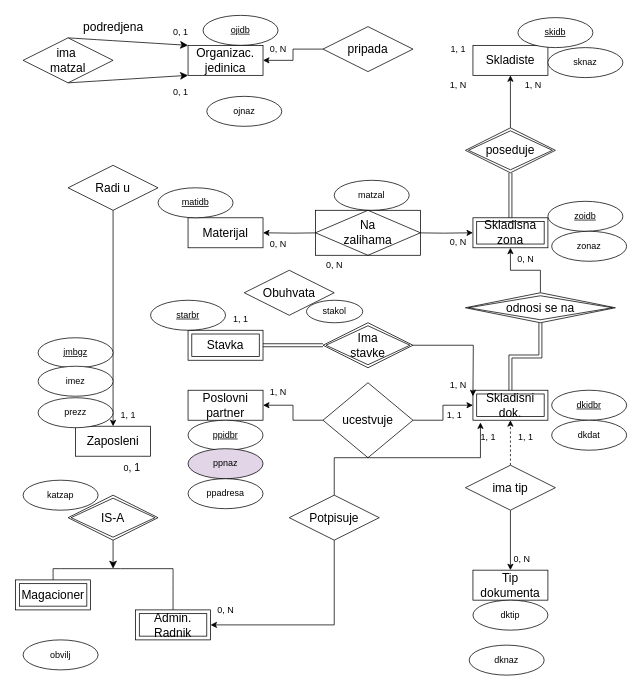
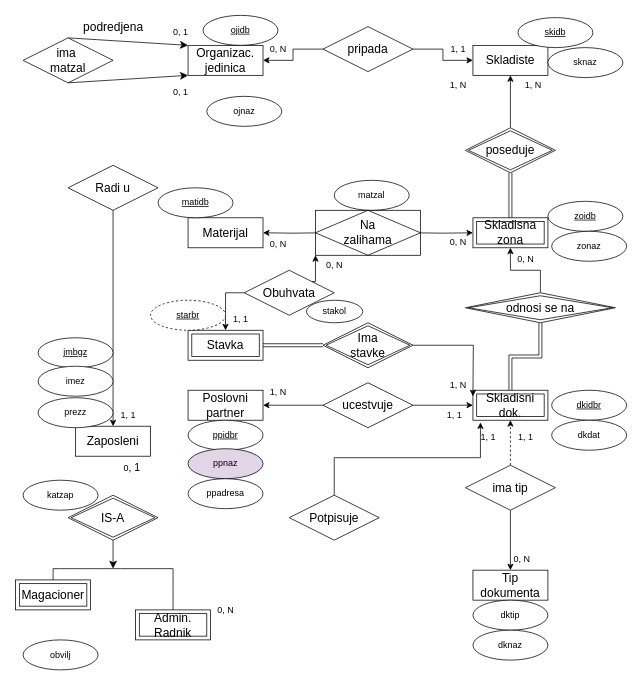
none -> (448, 60)
none -> (315, 272)
none -> (225, 300)
(188, 315) -> (188, 315)
(368, 420) -> (368, 405)
(334, 584) -> none
(507, 660) -> (510, 645)
